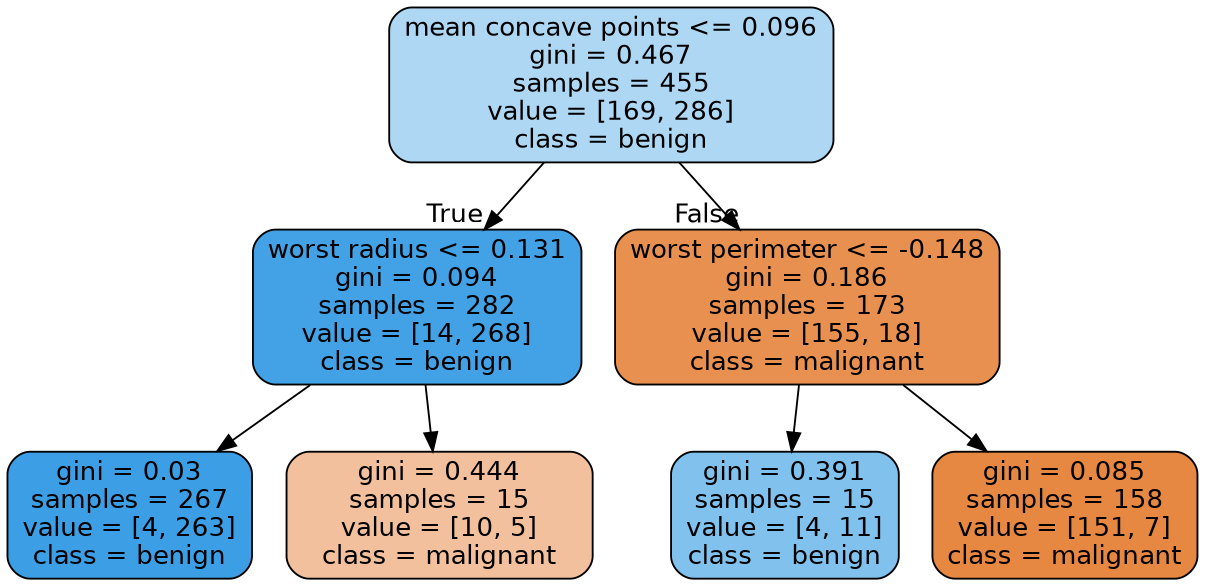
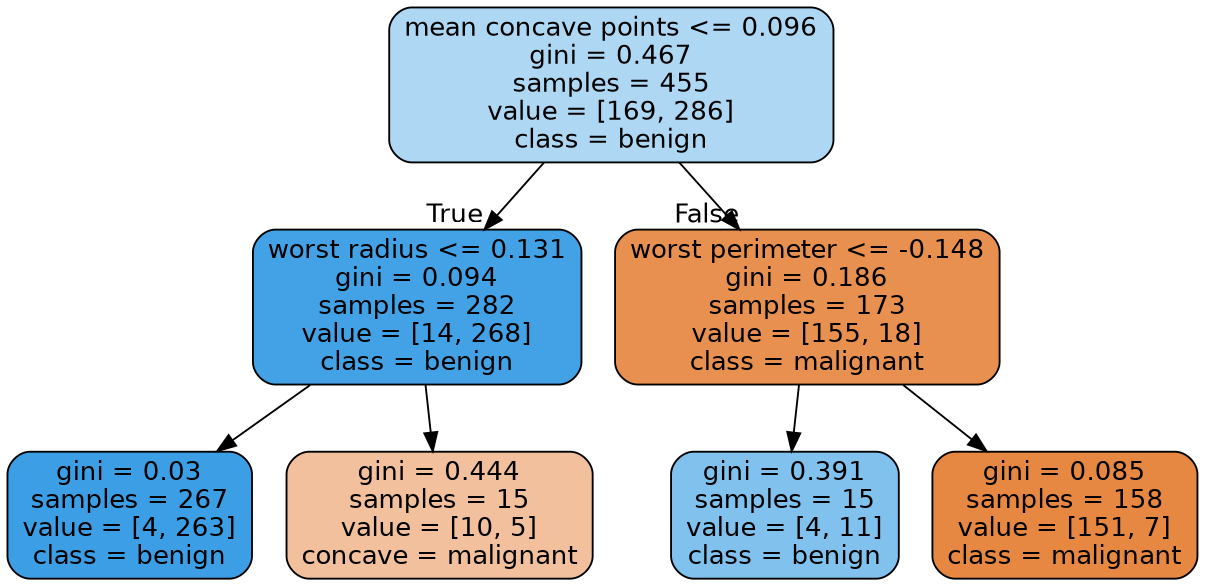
(440, 515) -> (440, 515)
